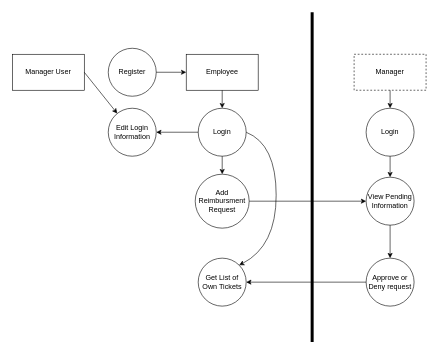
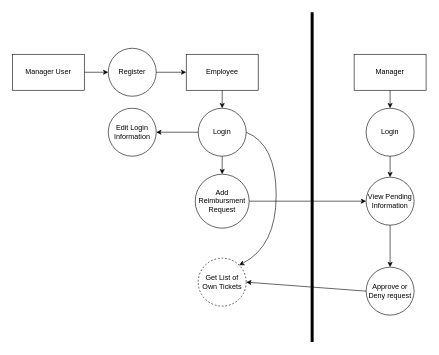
(390, 72) -> (390, 72)
(101, 93) -> (102, 72)
(222, 282) -> (222, 282)
(390, 282) -> (390, 291)
